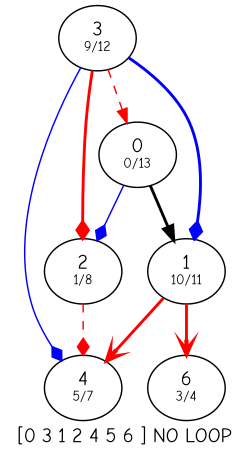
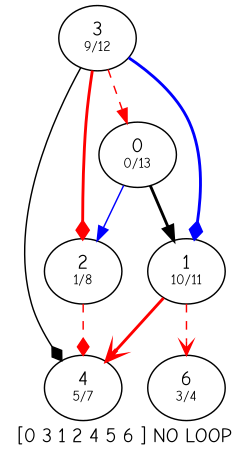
(29, 205) -> (29, 205)
(114, 205) -> (114, 207)
(186, 322) -> (186, 322)
